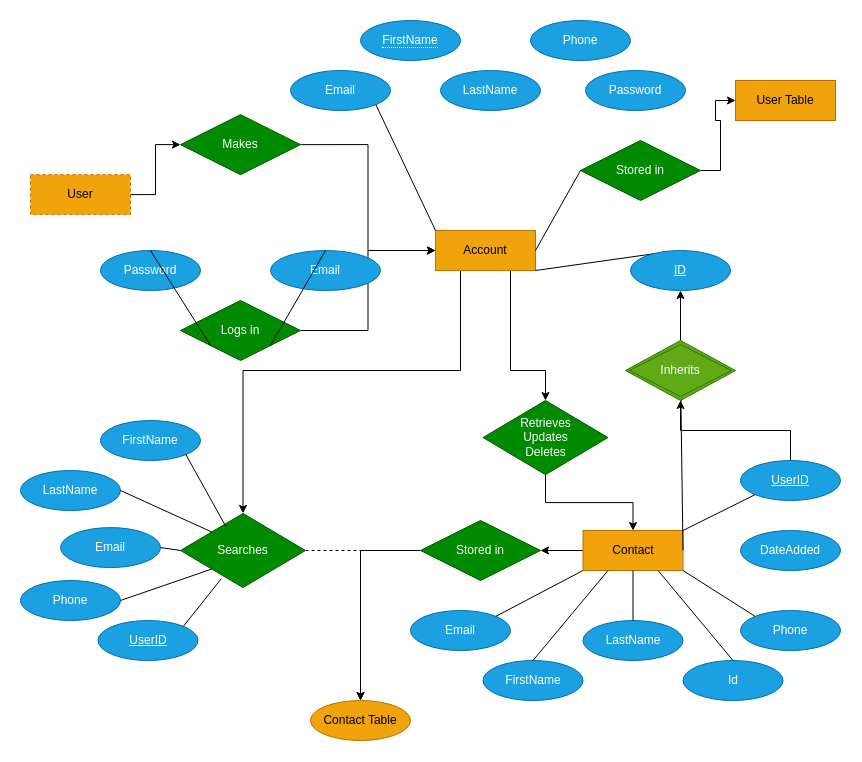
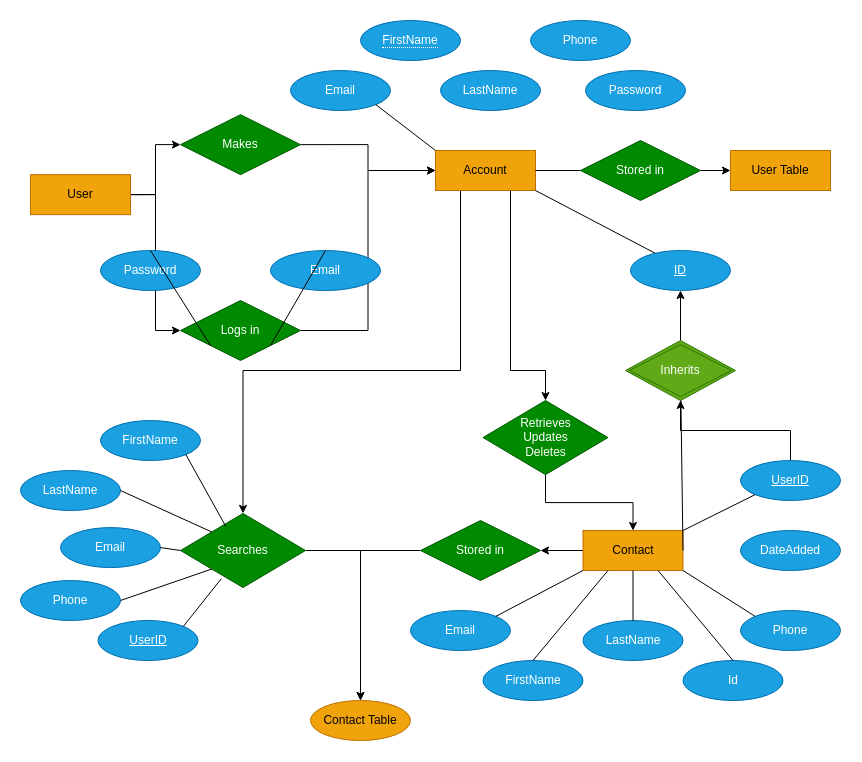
(786, 101) -> (781, 171)
(81, 195) -> (81, 195)
(486, 251) -> (486, 171)
none -> (156, 318)
(332, 551) -> (332, 551)
